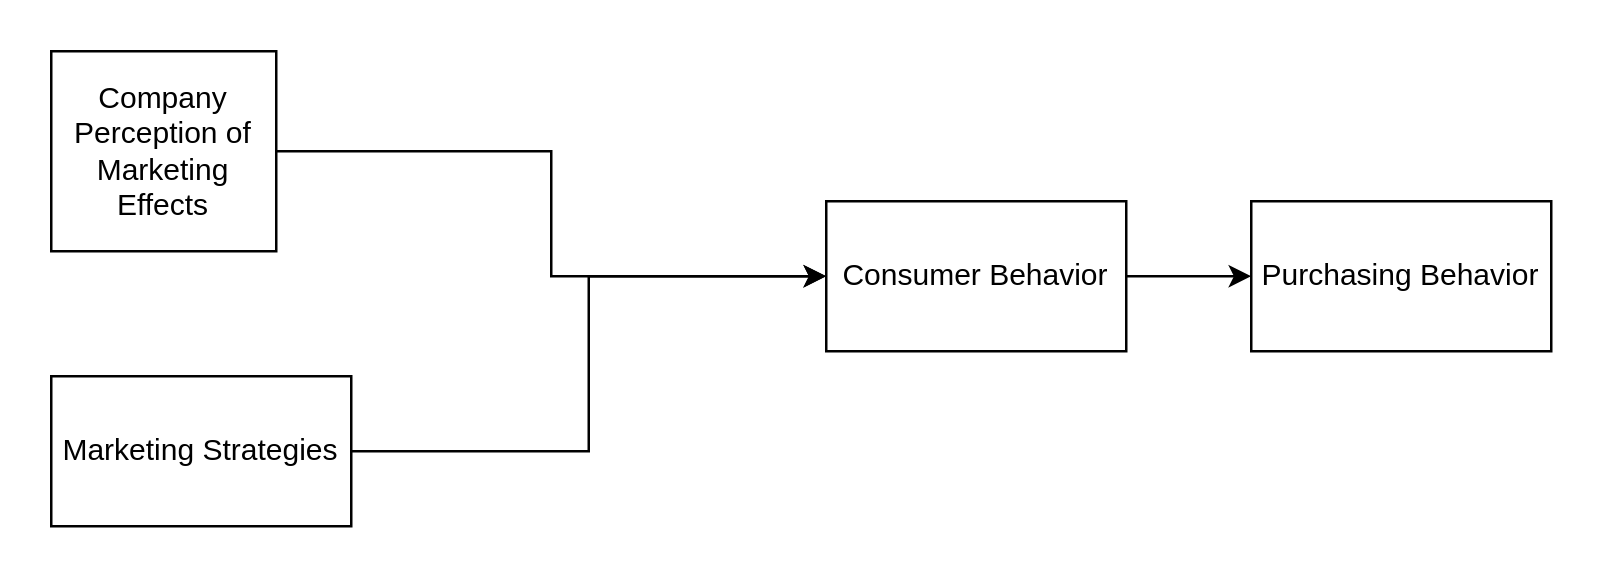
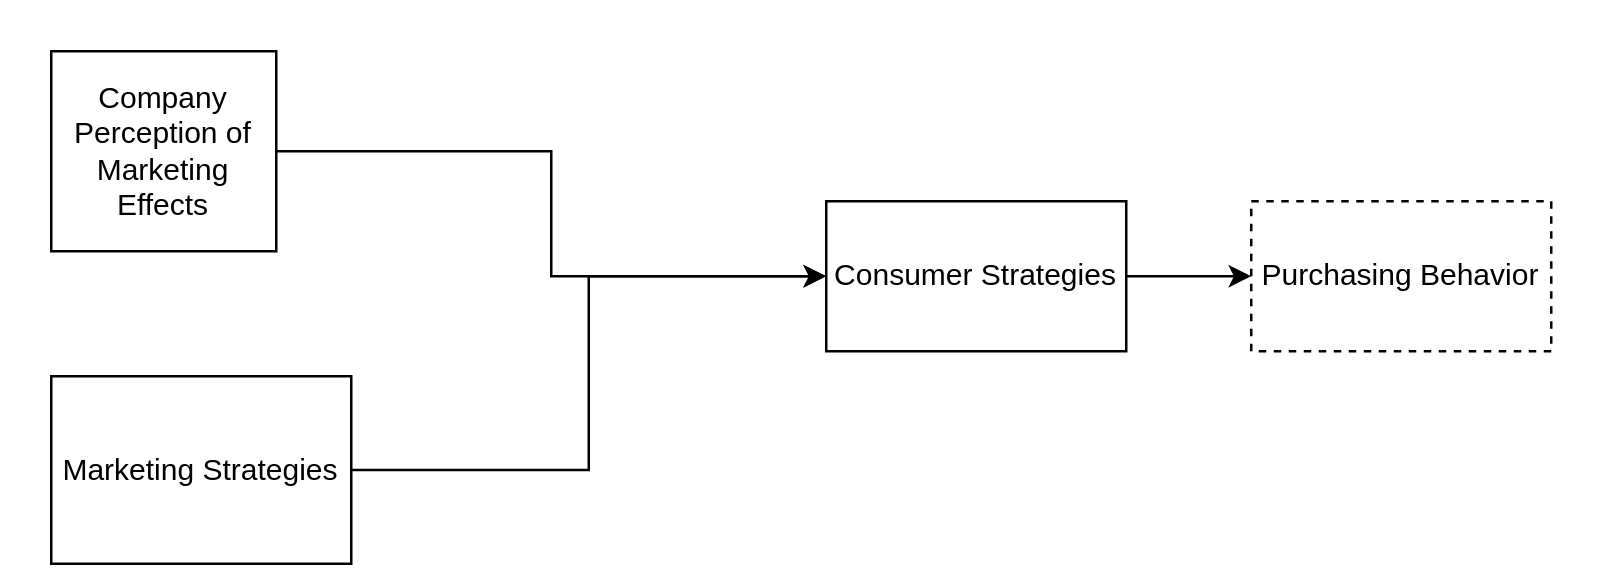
(976, 276) -> (976, 276)
(1401, 276) -> (1401, 276)
(201, 451) -> (201, 470)
